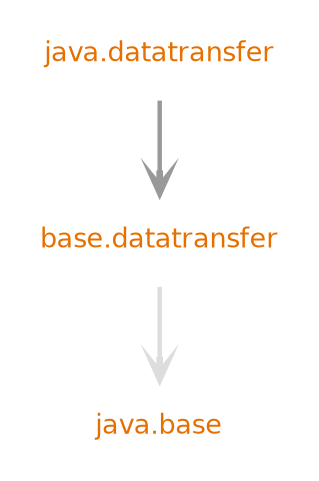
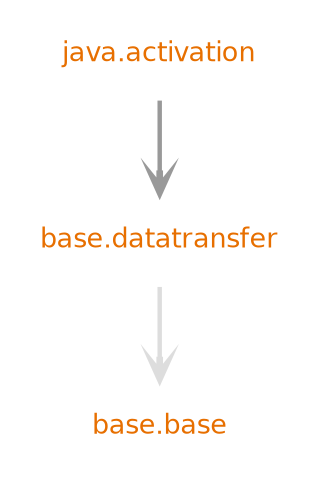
(160, 54) -> (160, 54)
(160, 427) -> (160, 427)
